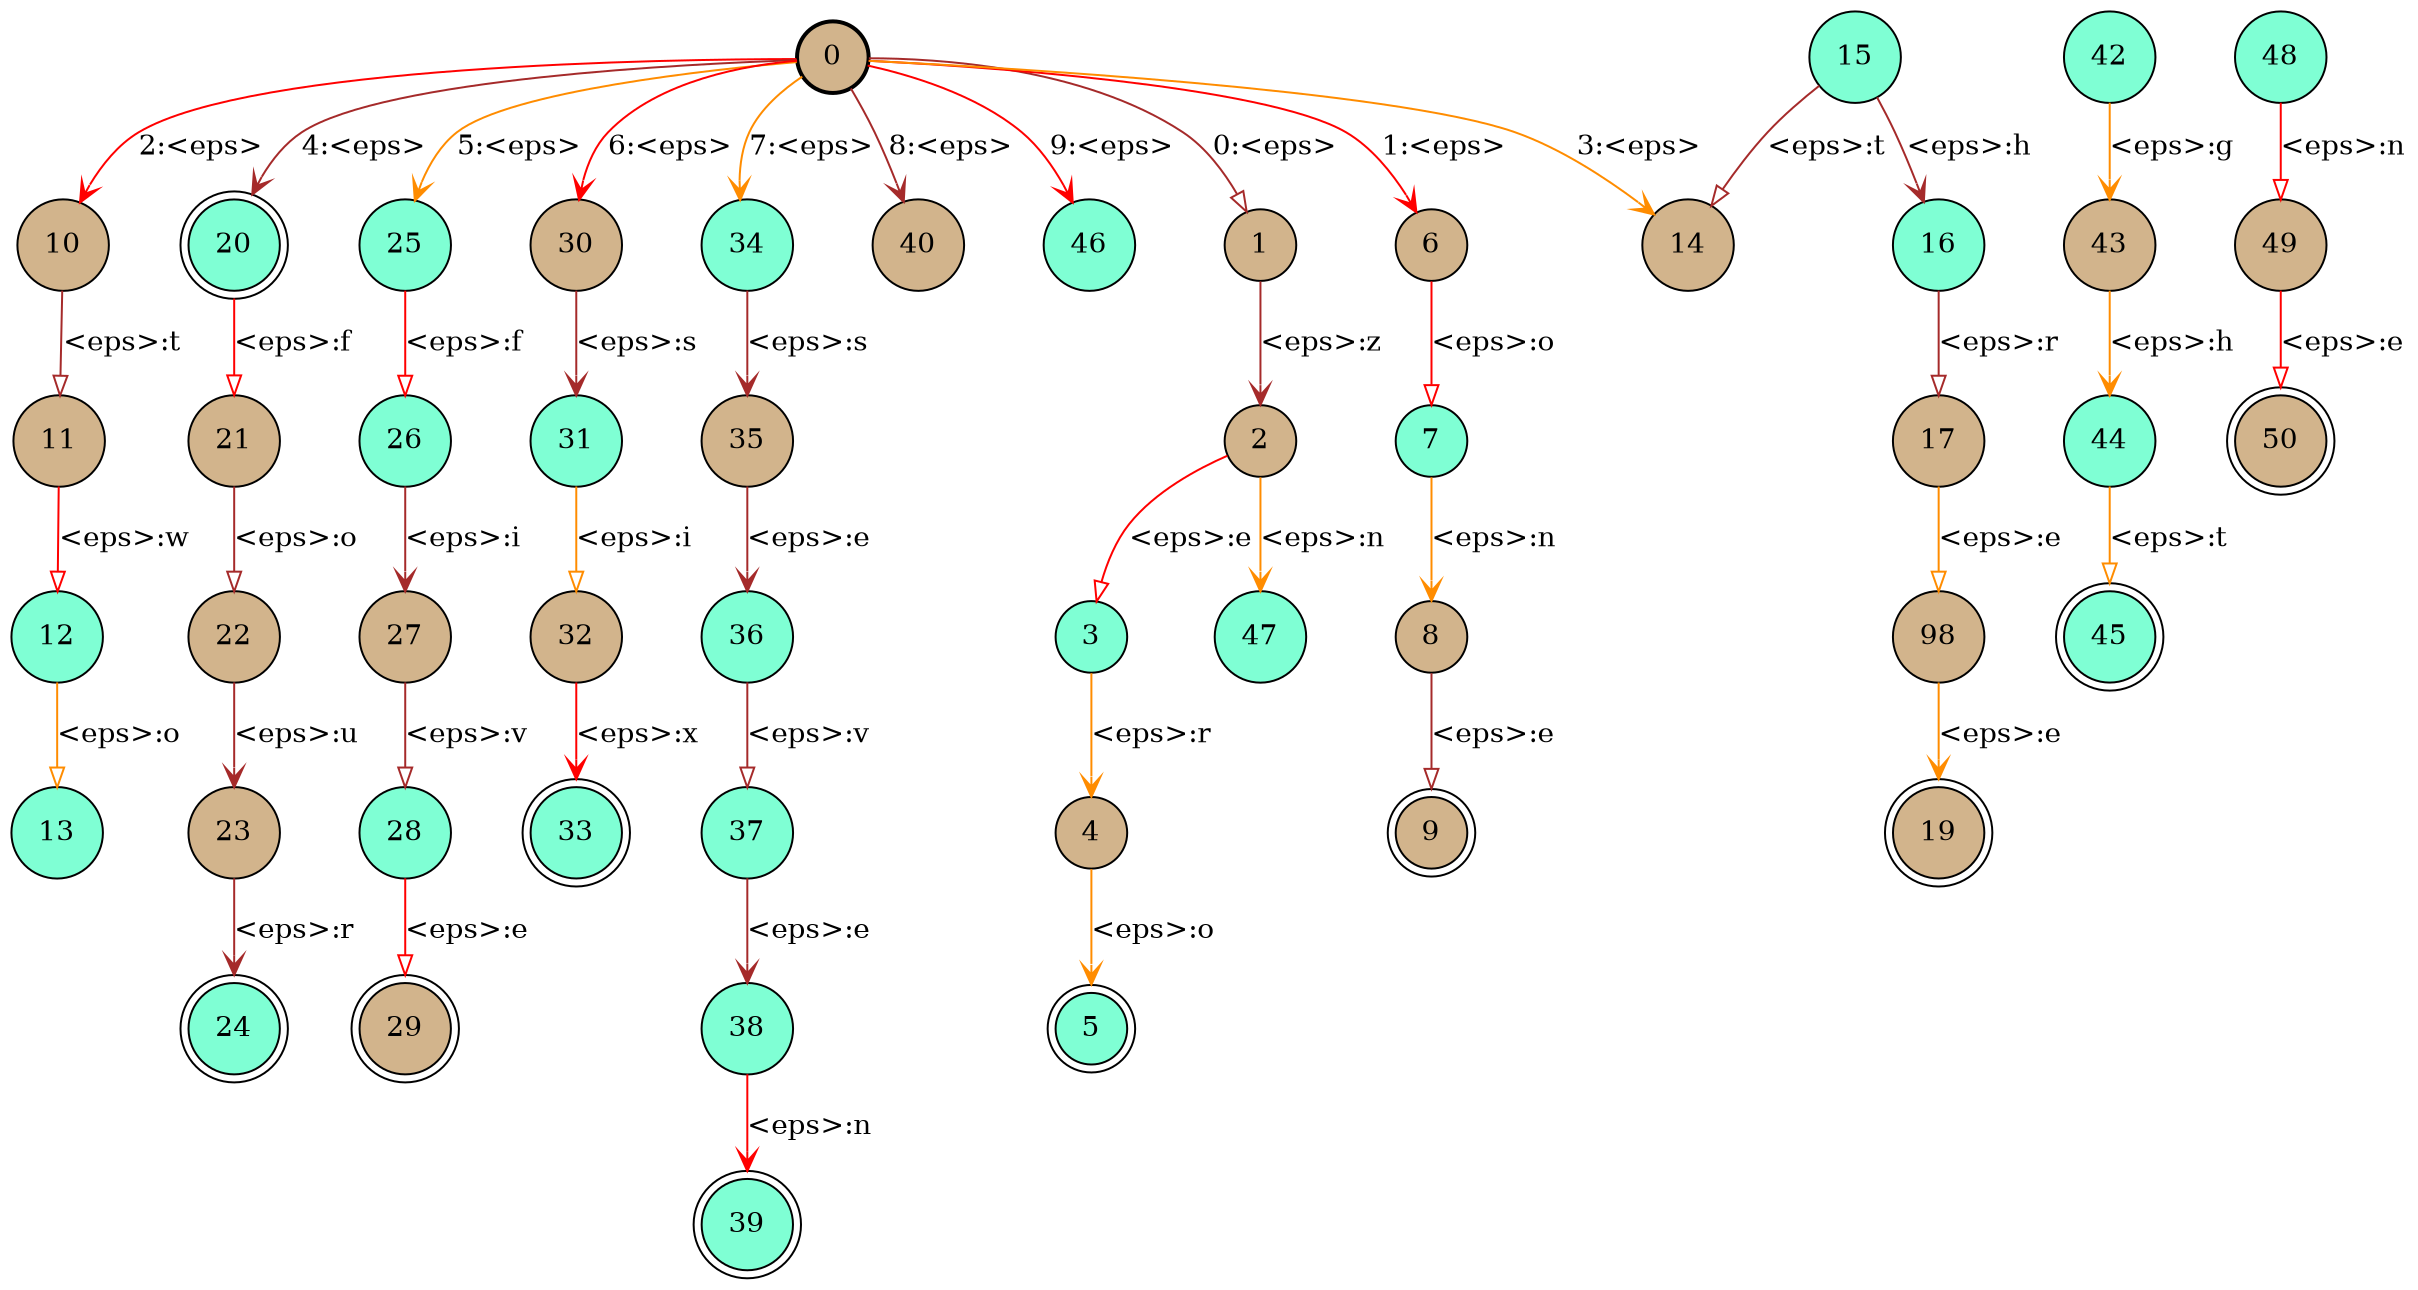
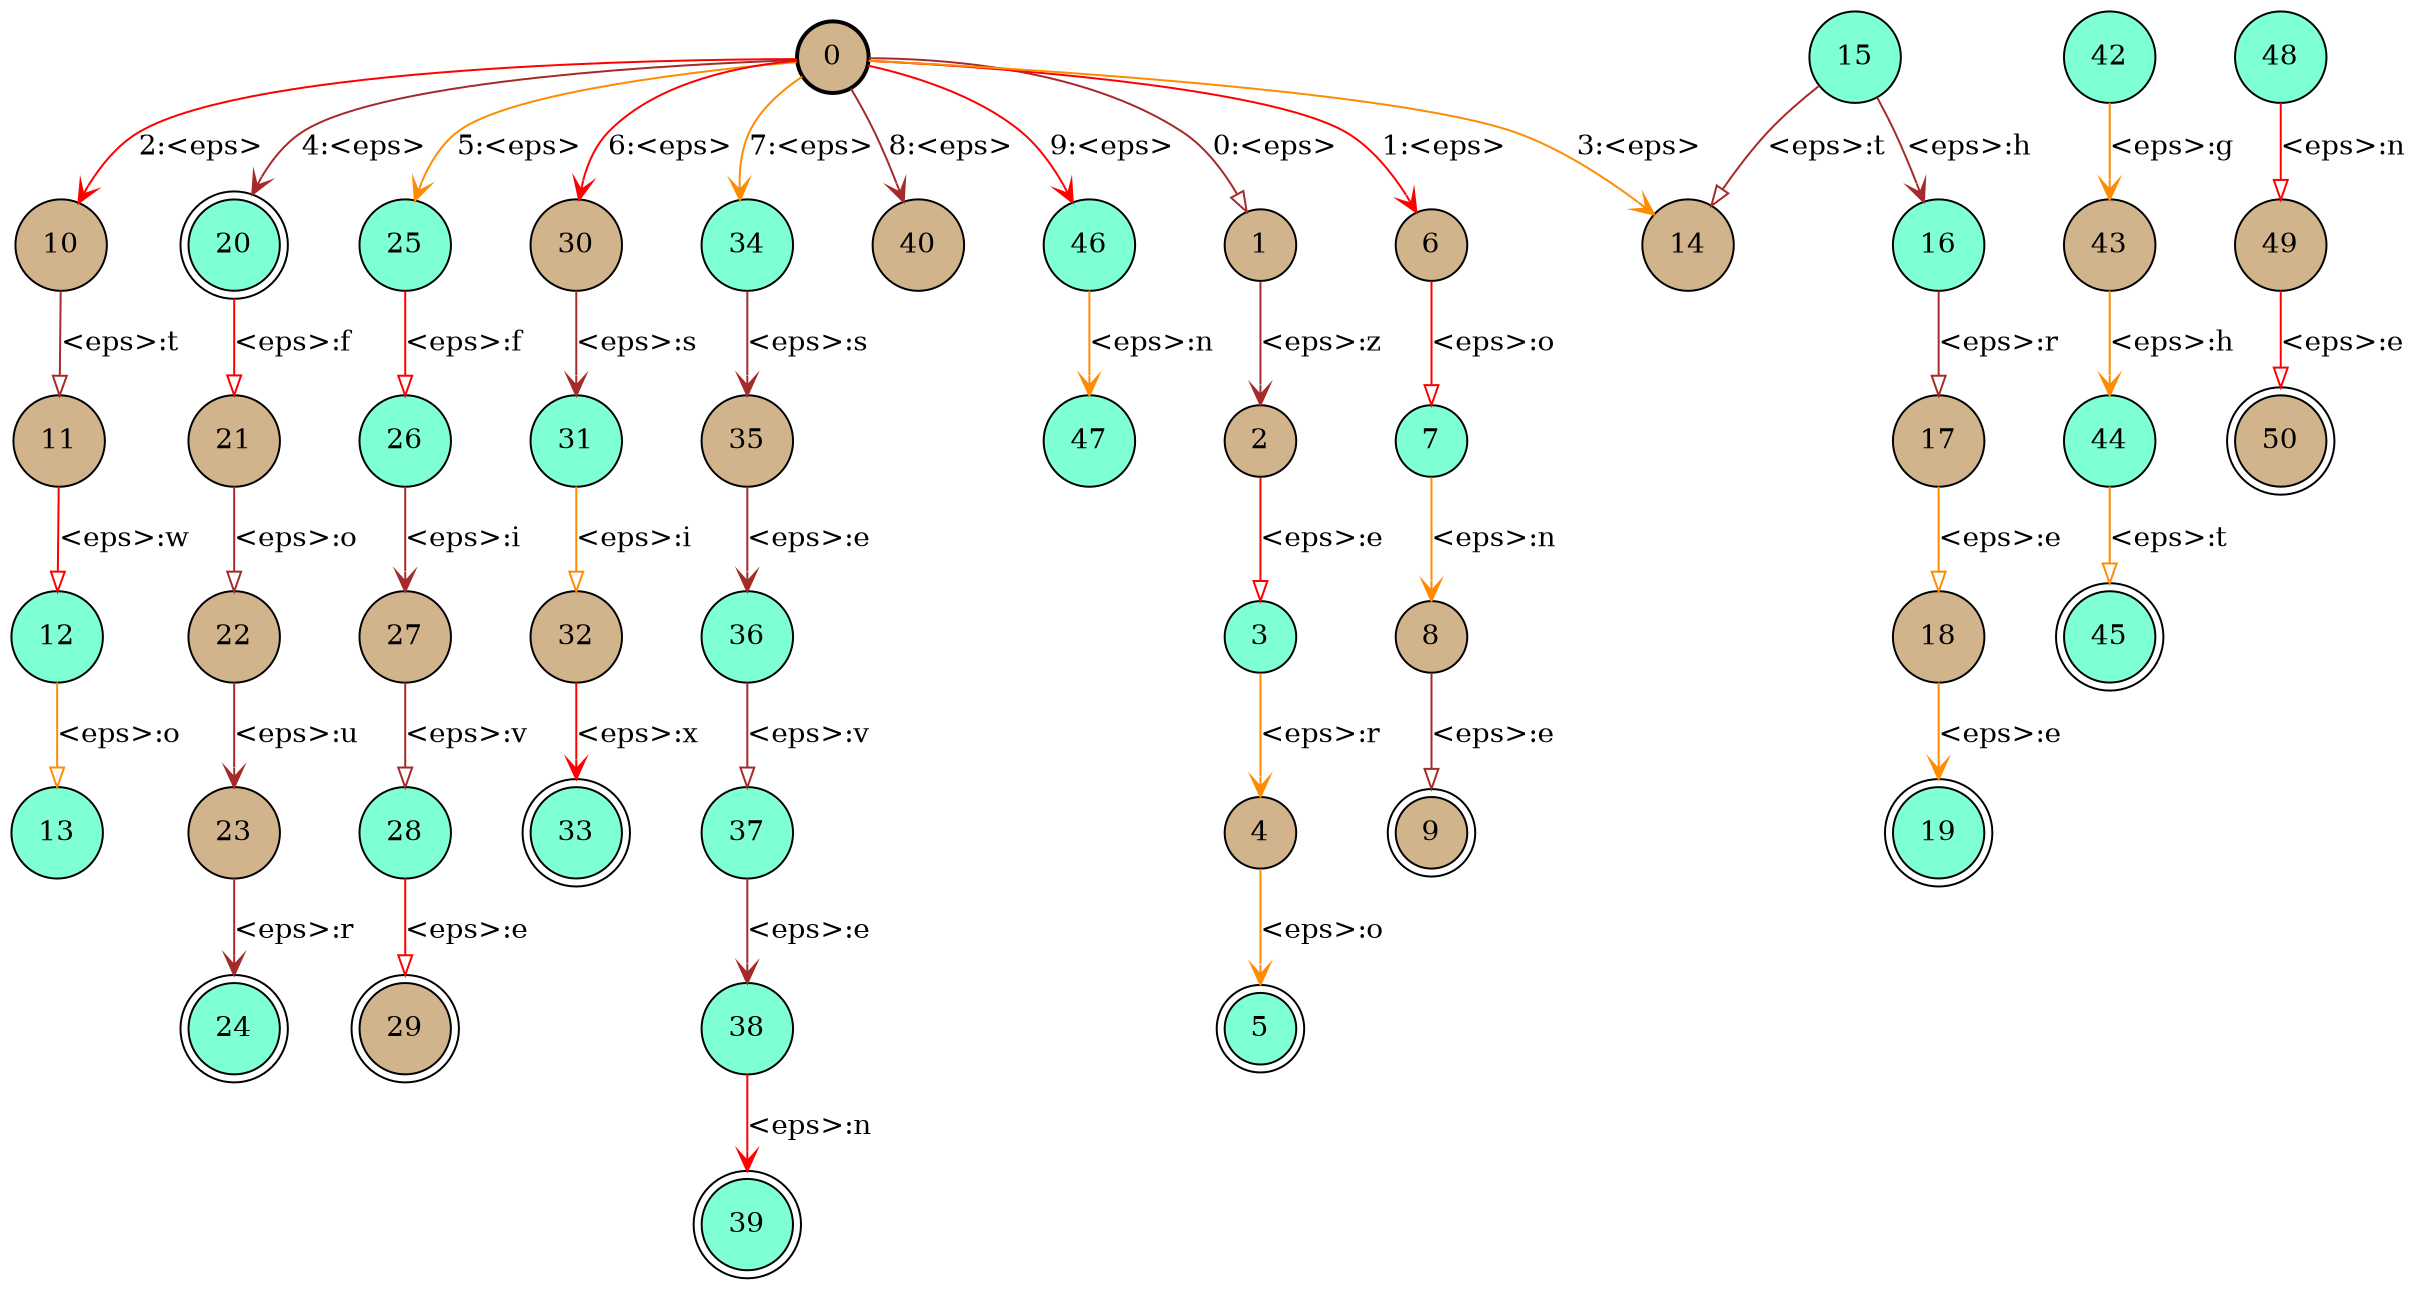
(1260, 524) -> (1089, 333)
(1939, 637) -> (1939, 637)
(1939, 833) -> (1939, 833)
